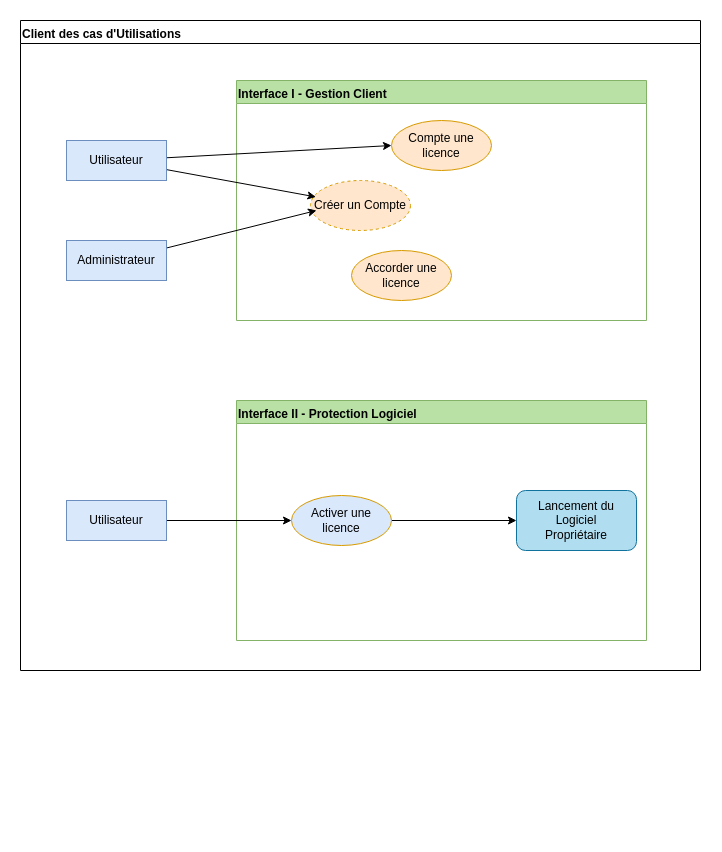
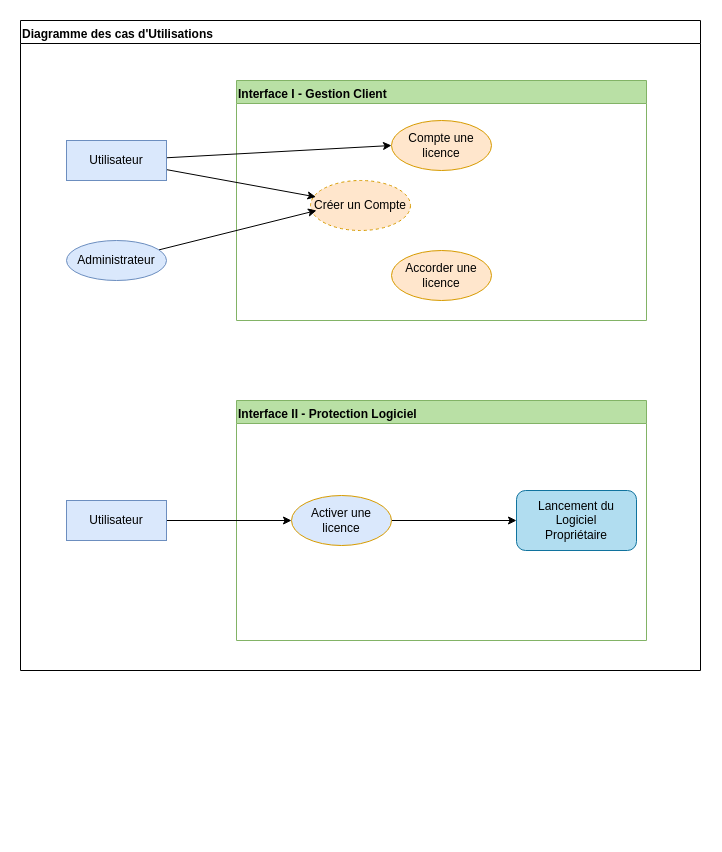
(104, 34) -> (115, 34)
(117, 261) -> (117, 261)
(402, 276) -> (442, 276)
